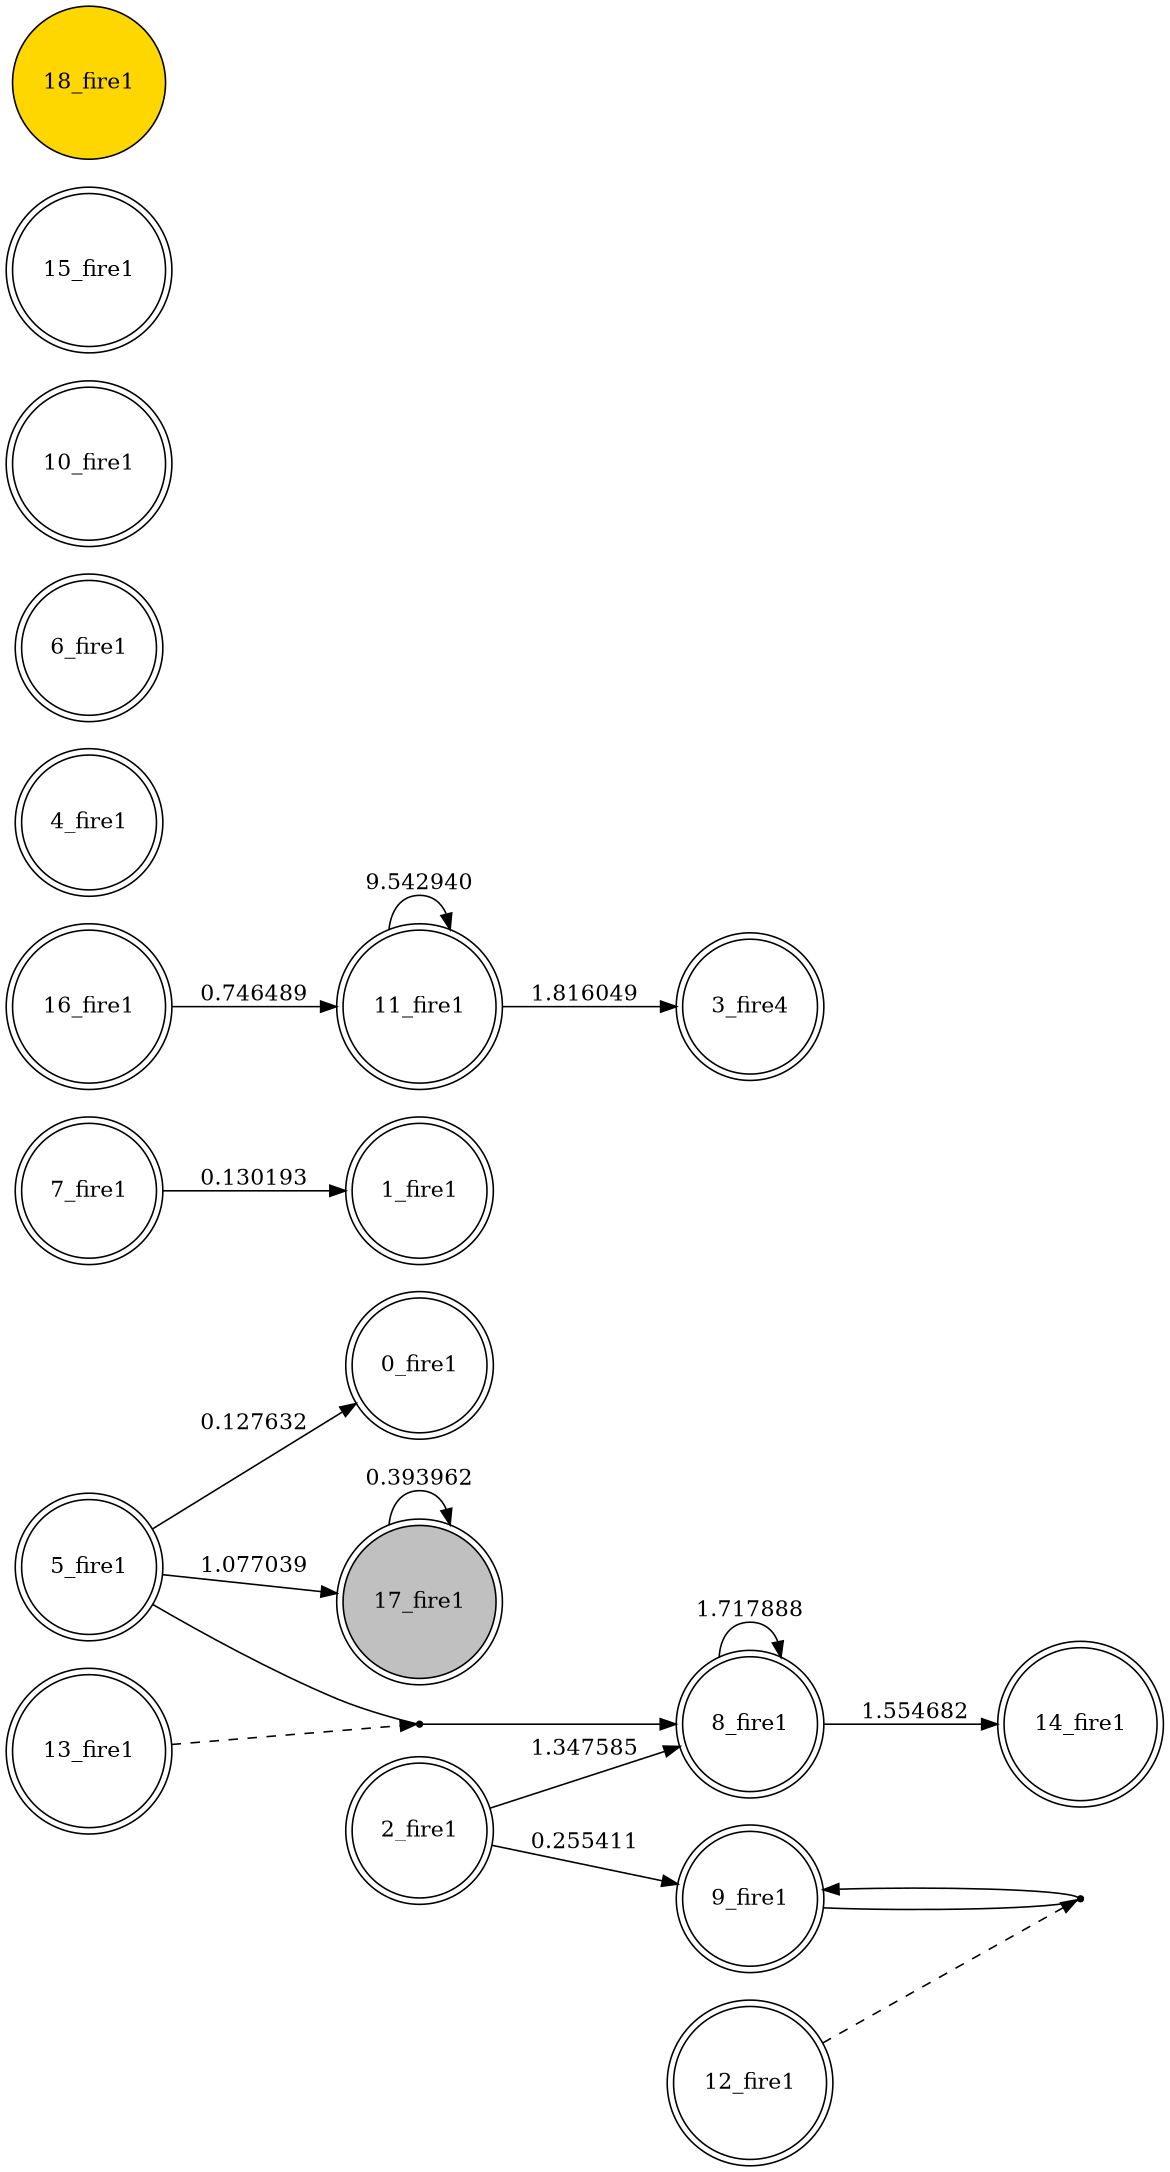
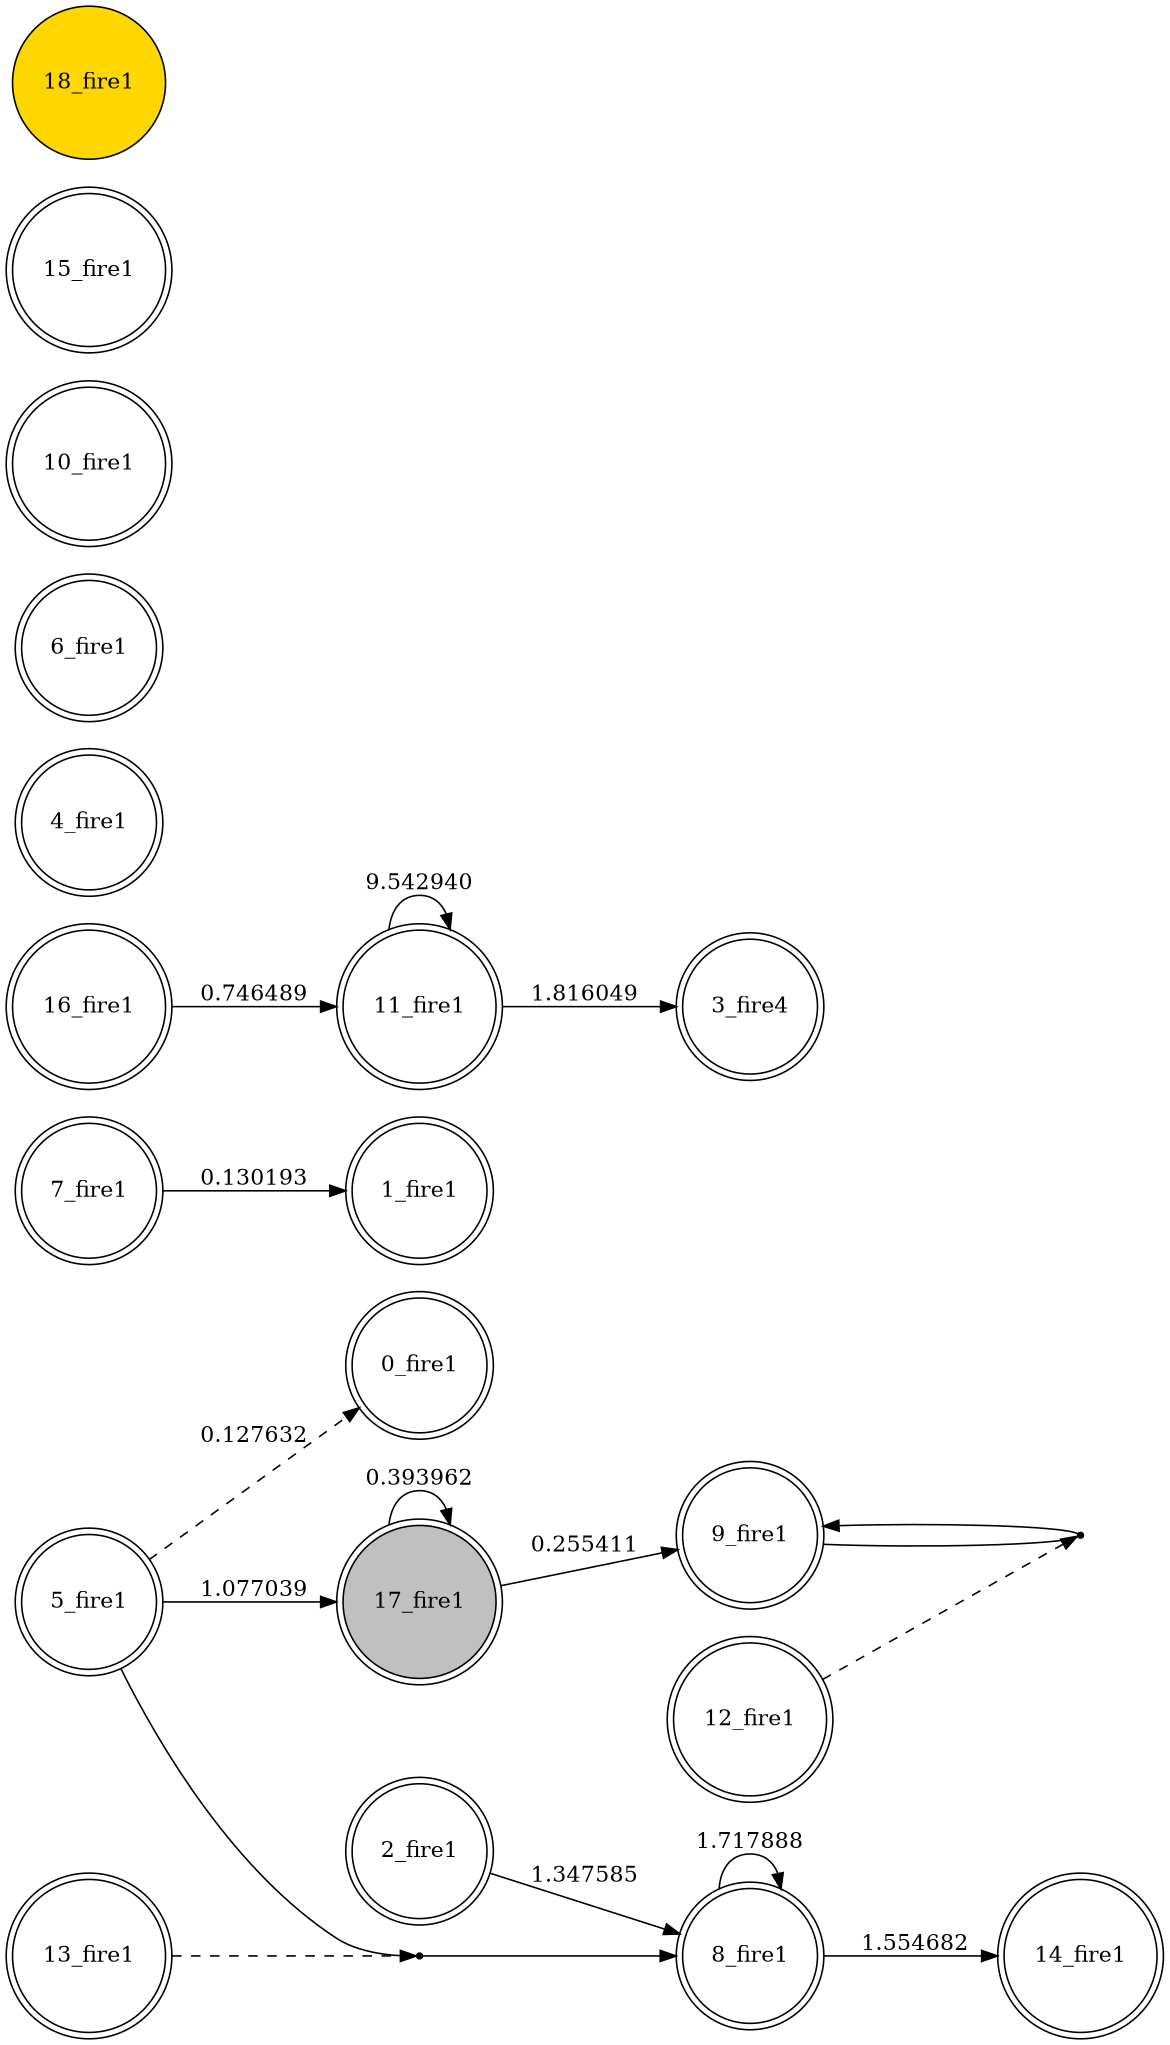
(247, 1471) -> (248, 1488)
(577, 1863) -> (581, 1569)
